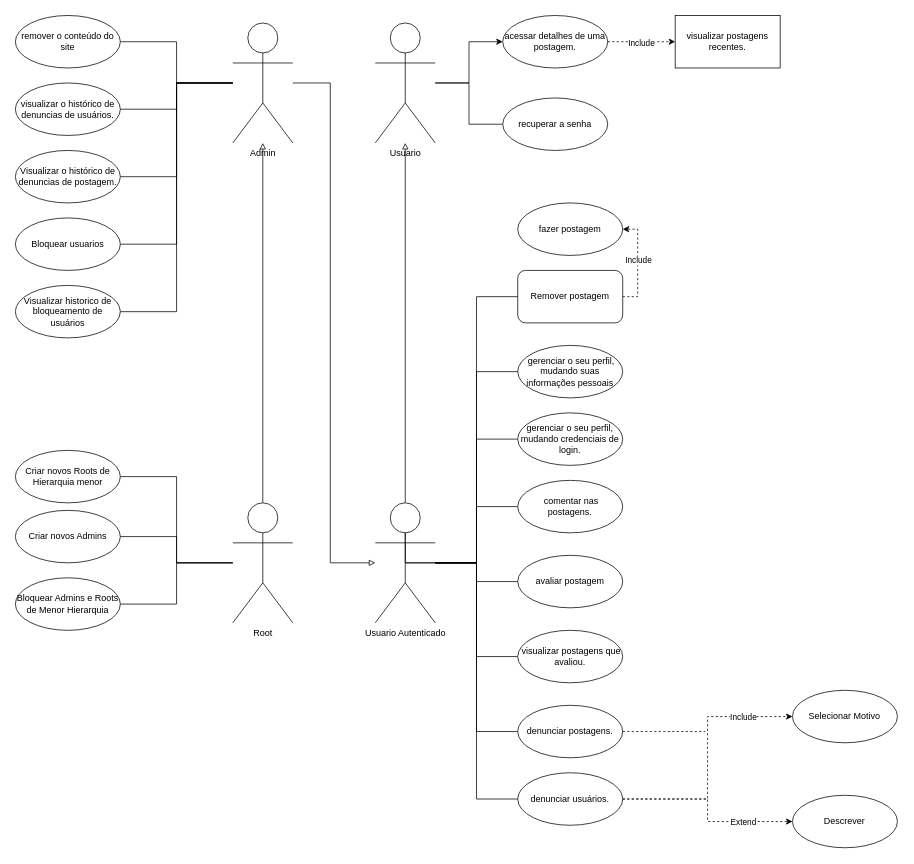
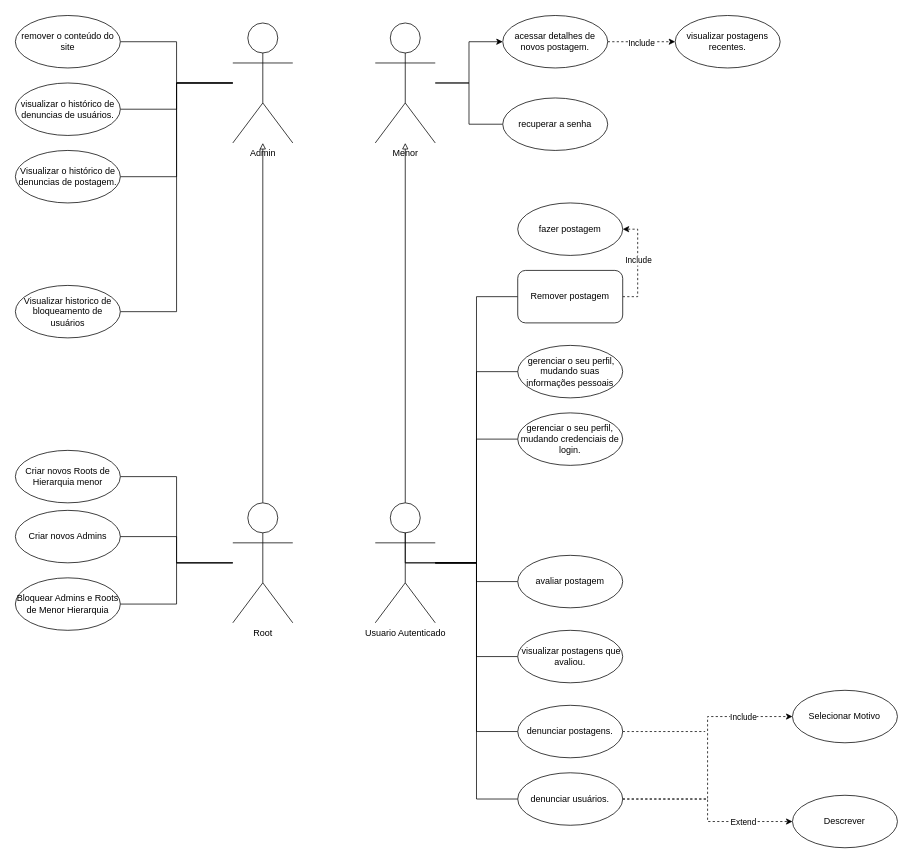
(555, 42) -> (555, 42)
(728, 42) -> (728, 42)
(406, 154) -> (406, 154)
(68, 244) -> none
(147, 244) -> none
(330, 323) -> none
(498, 507) -> none
(570, 507) -> none
